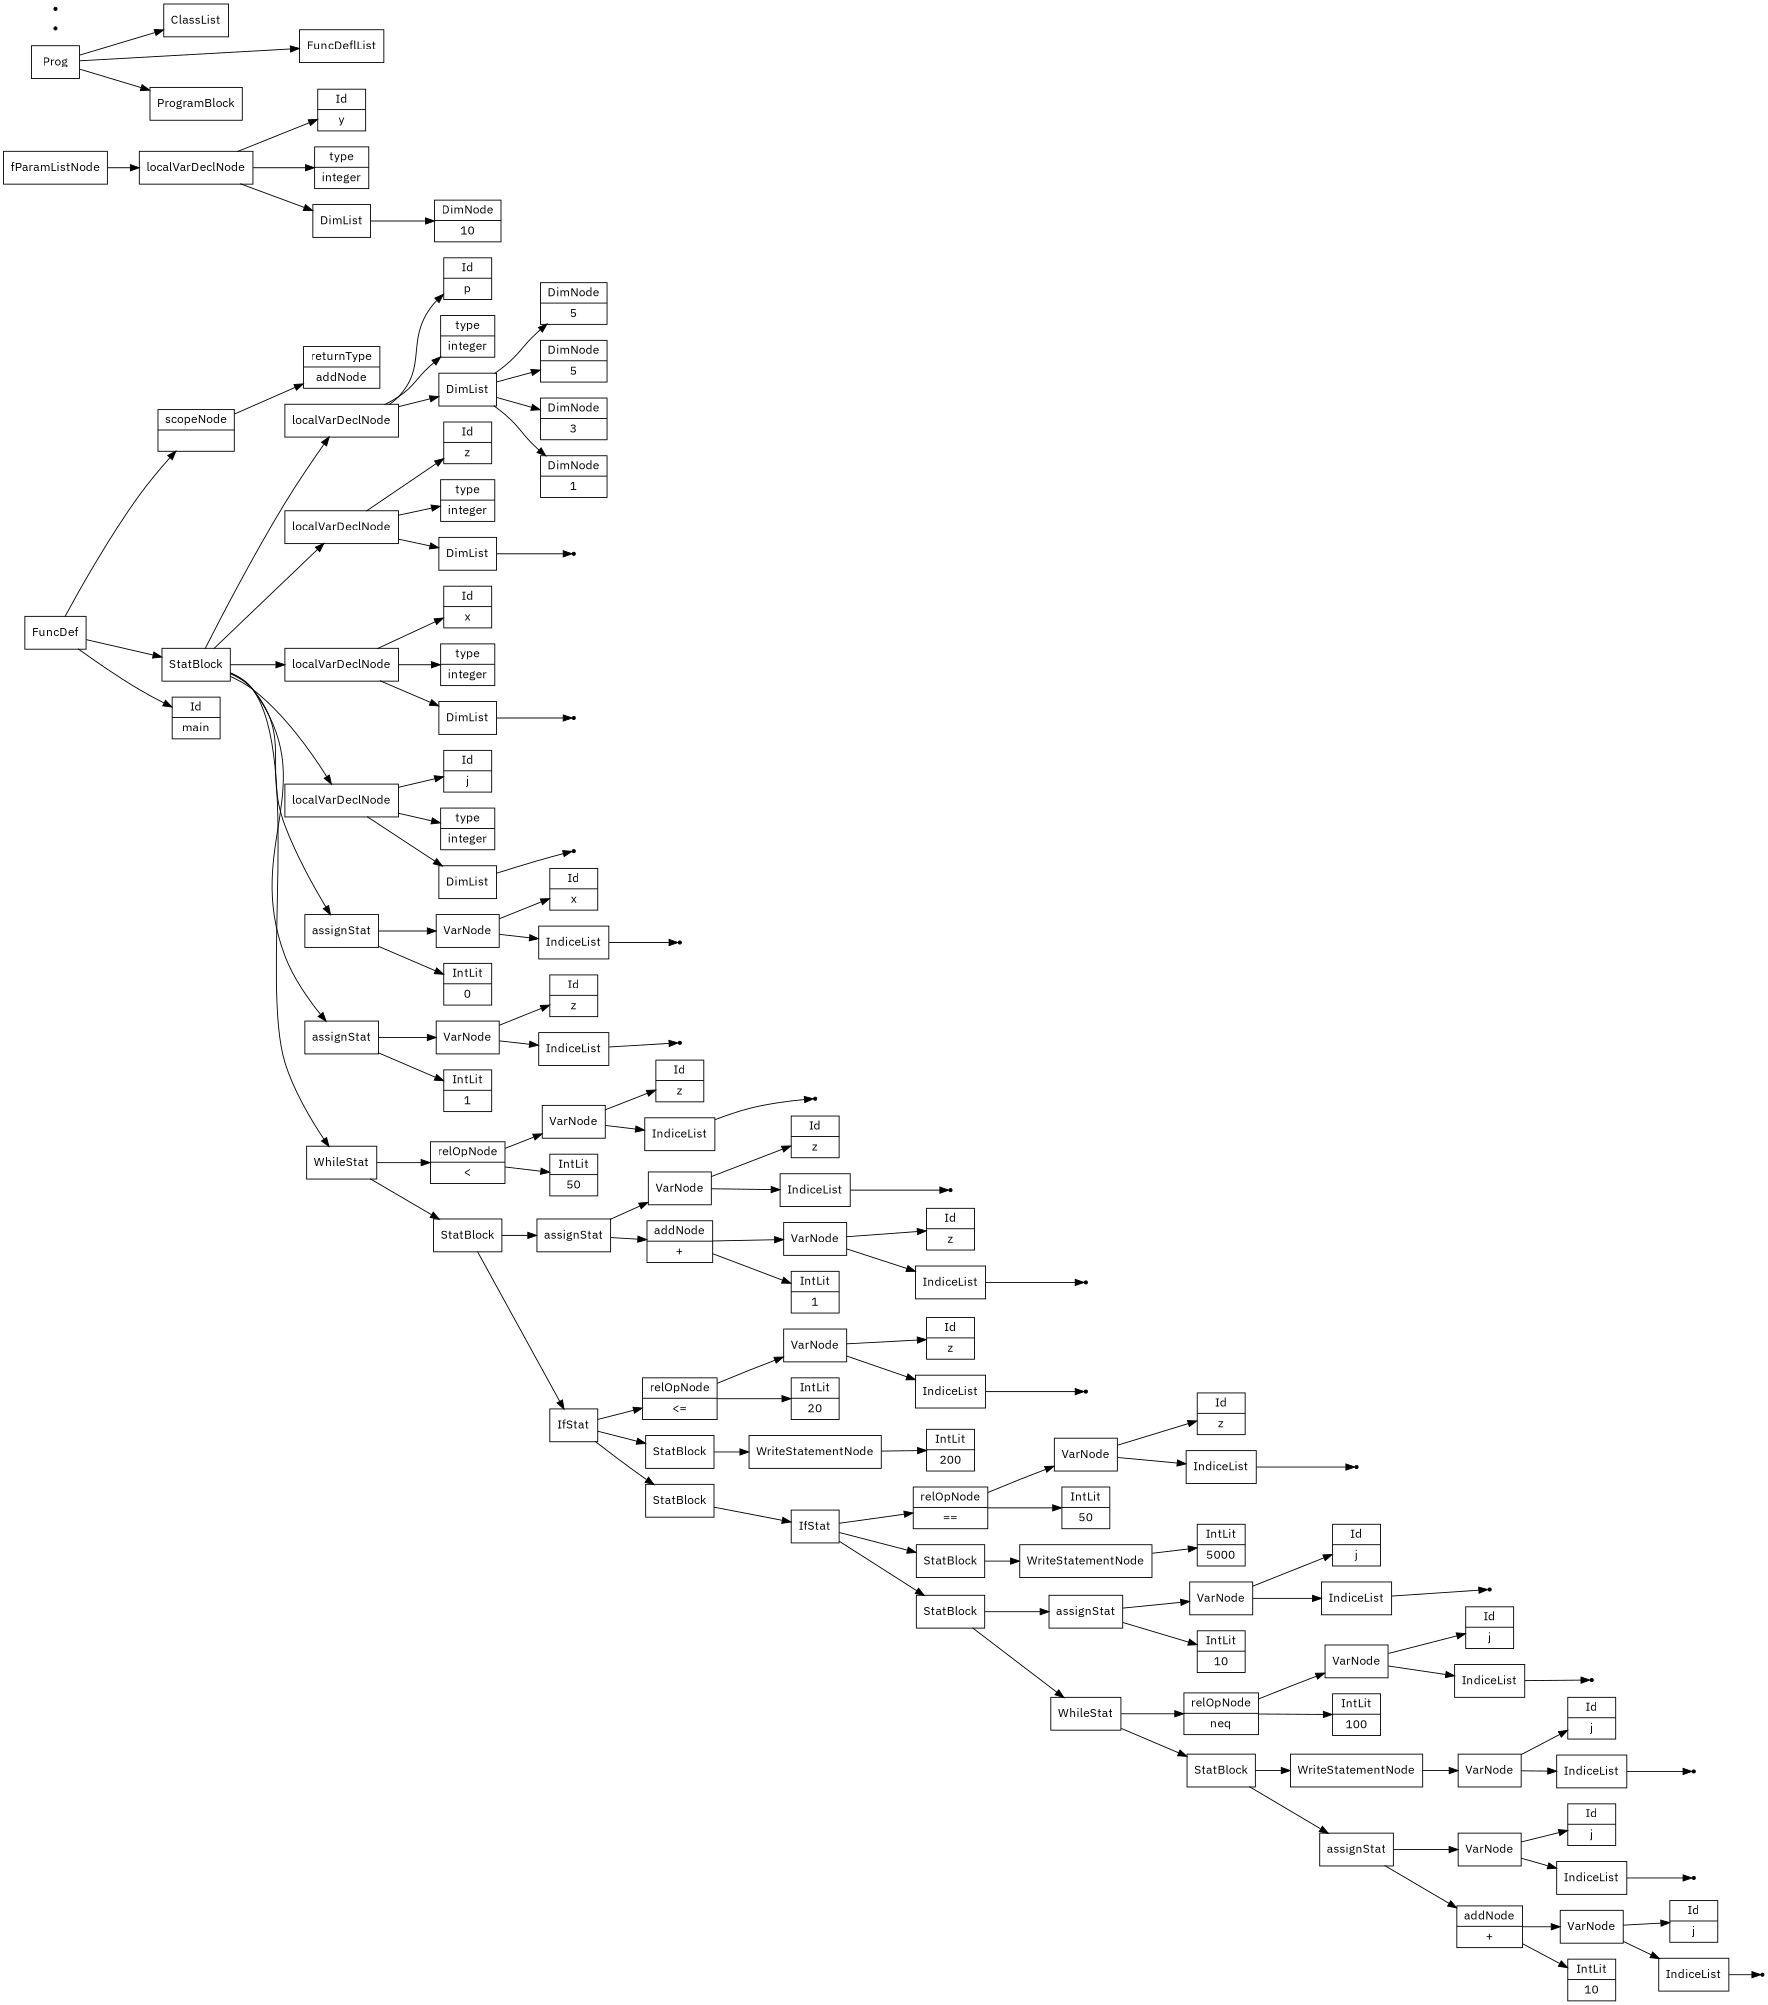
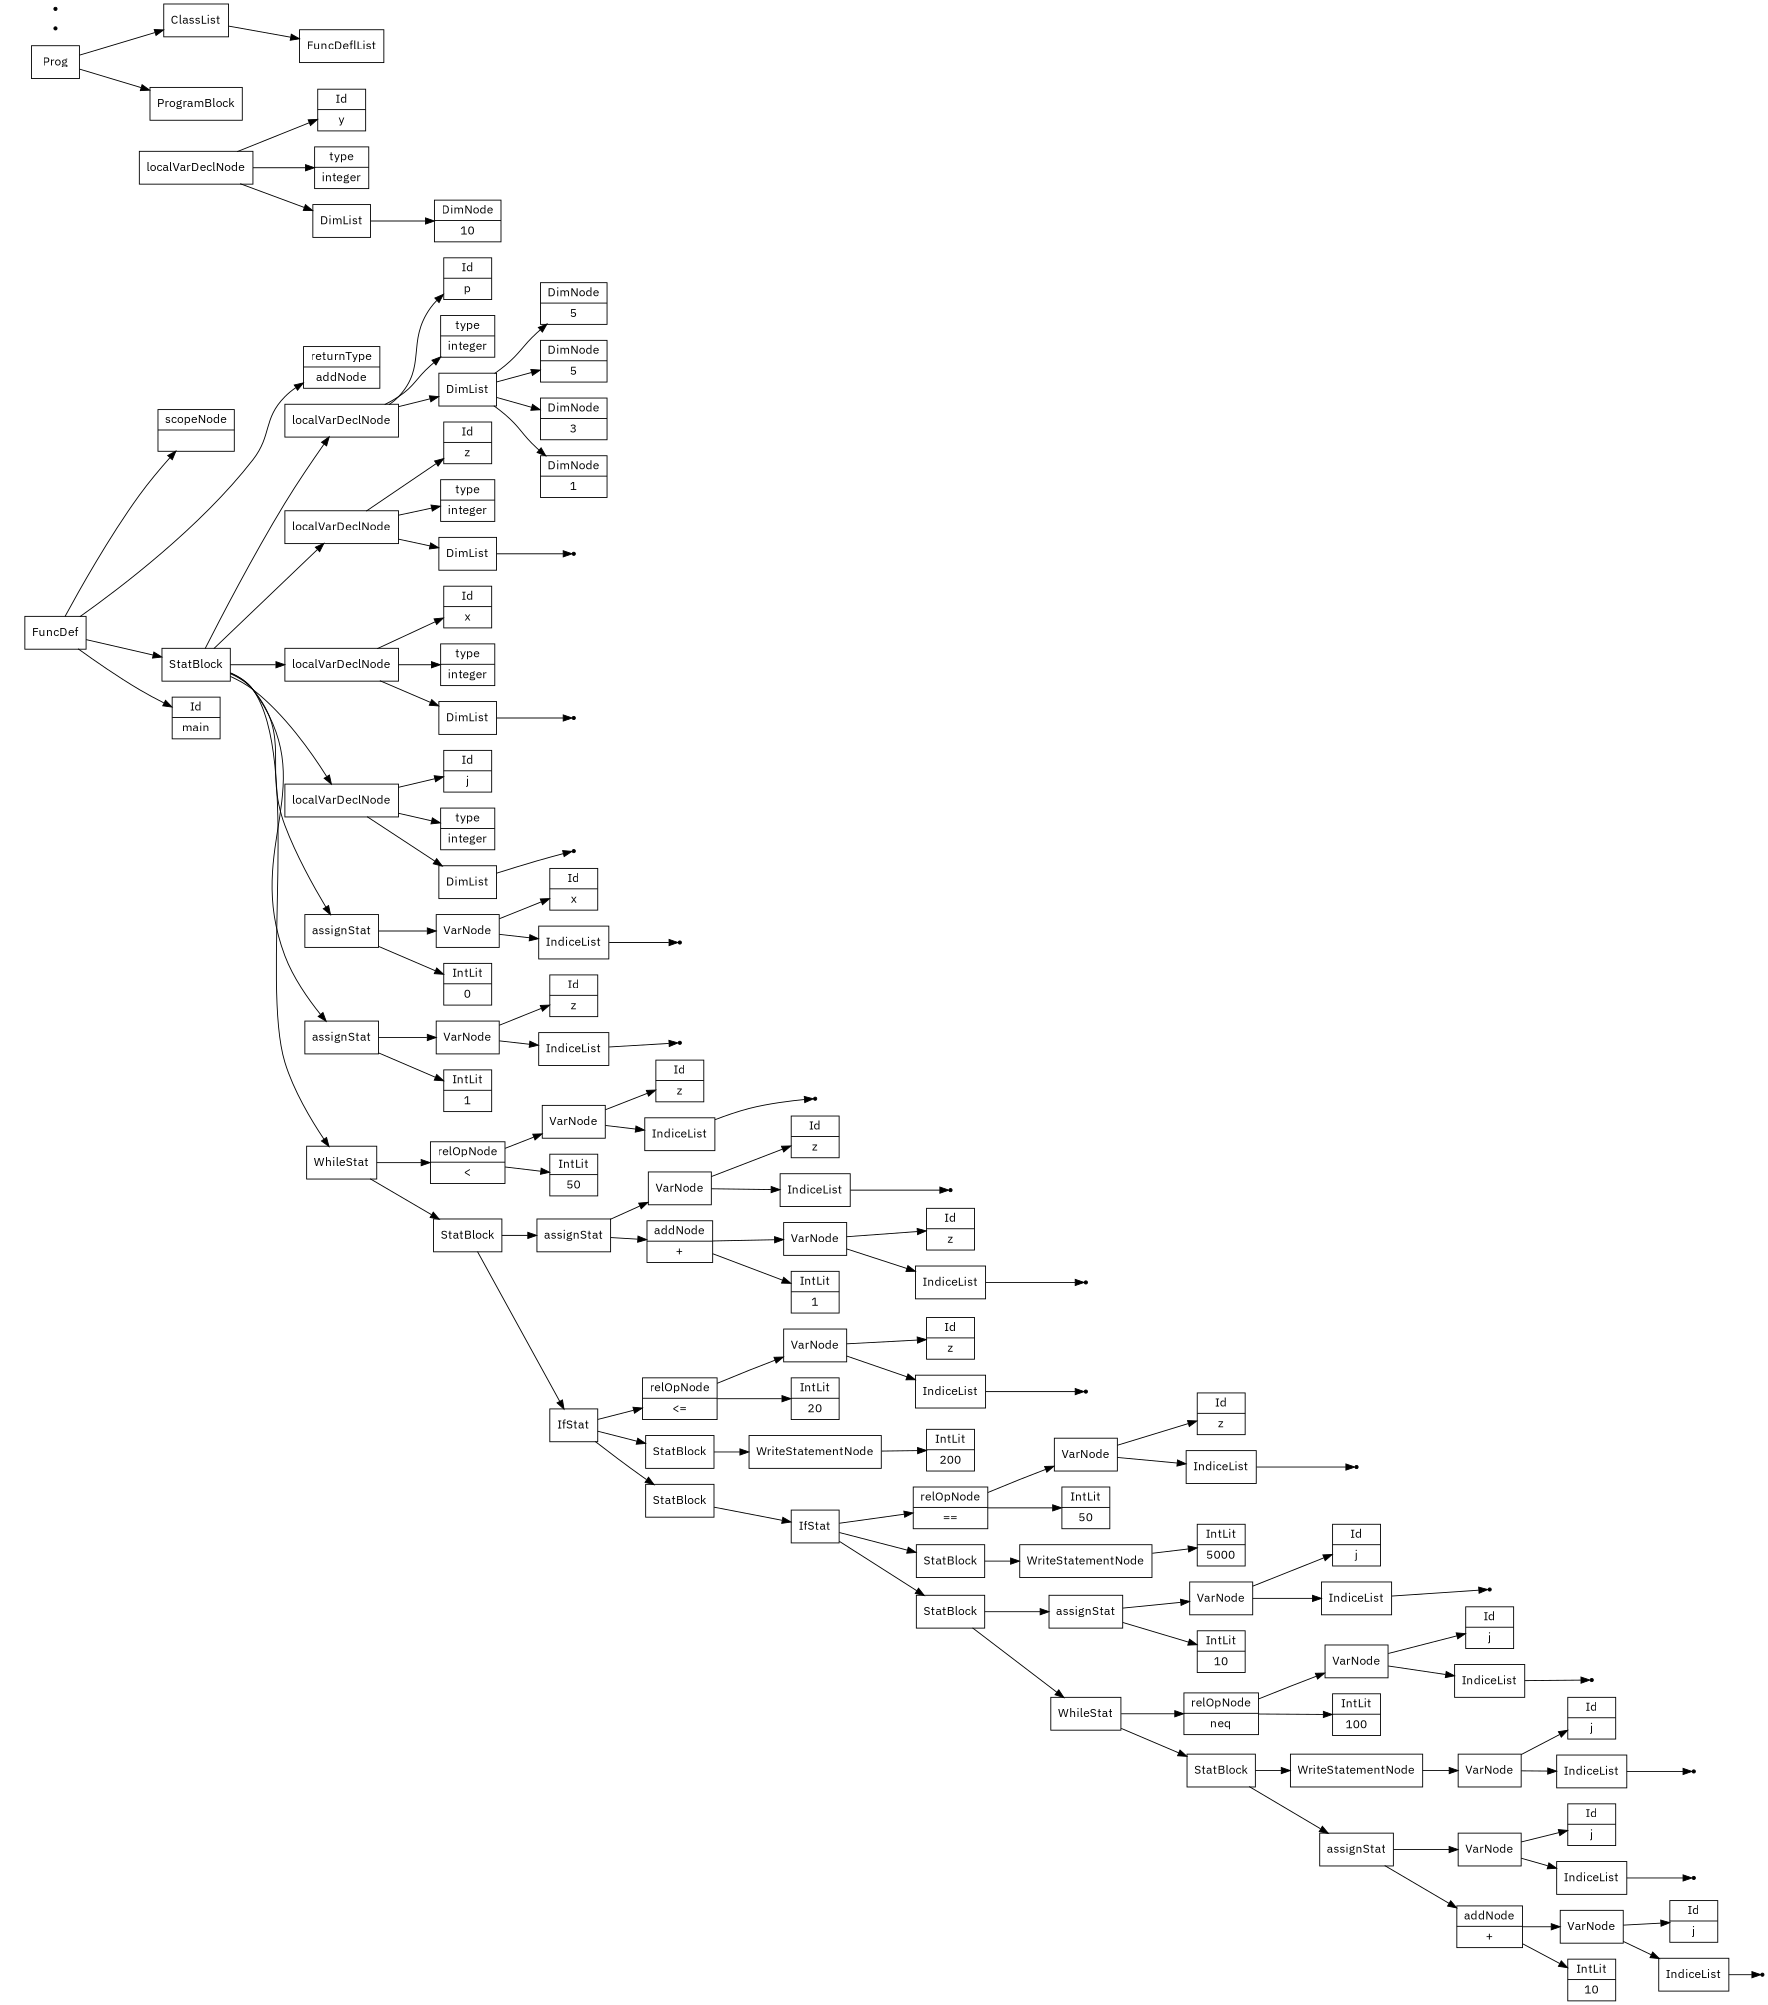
(185, 55) -> (260, 32)
(55, 168) -> none
(265, 401) -> (203, 515)
